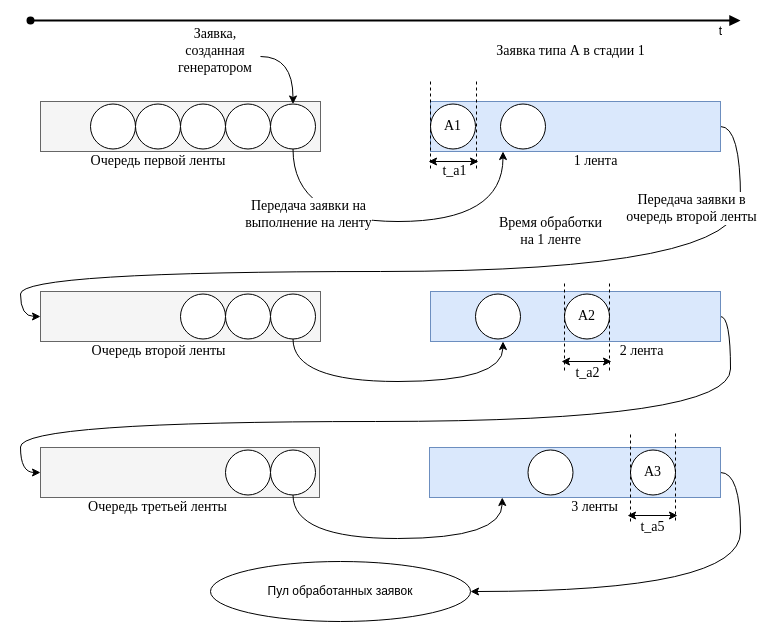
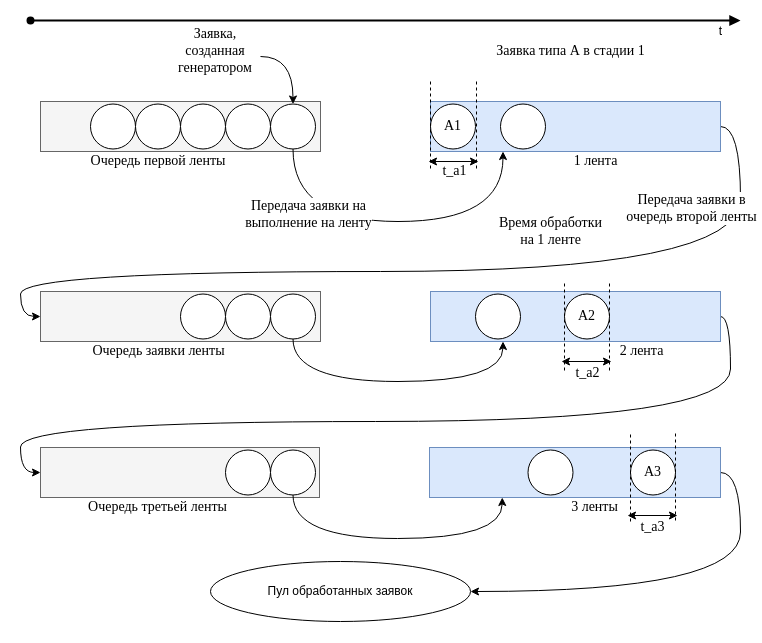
(159, 352) -> (159, 352)
(653, 528) -> (653, 528)
